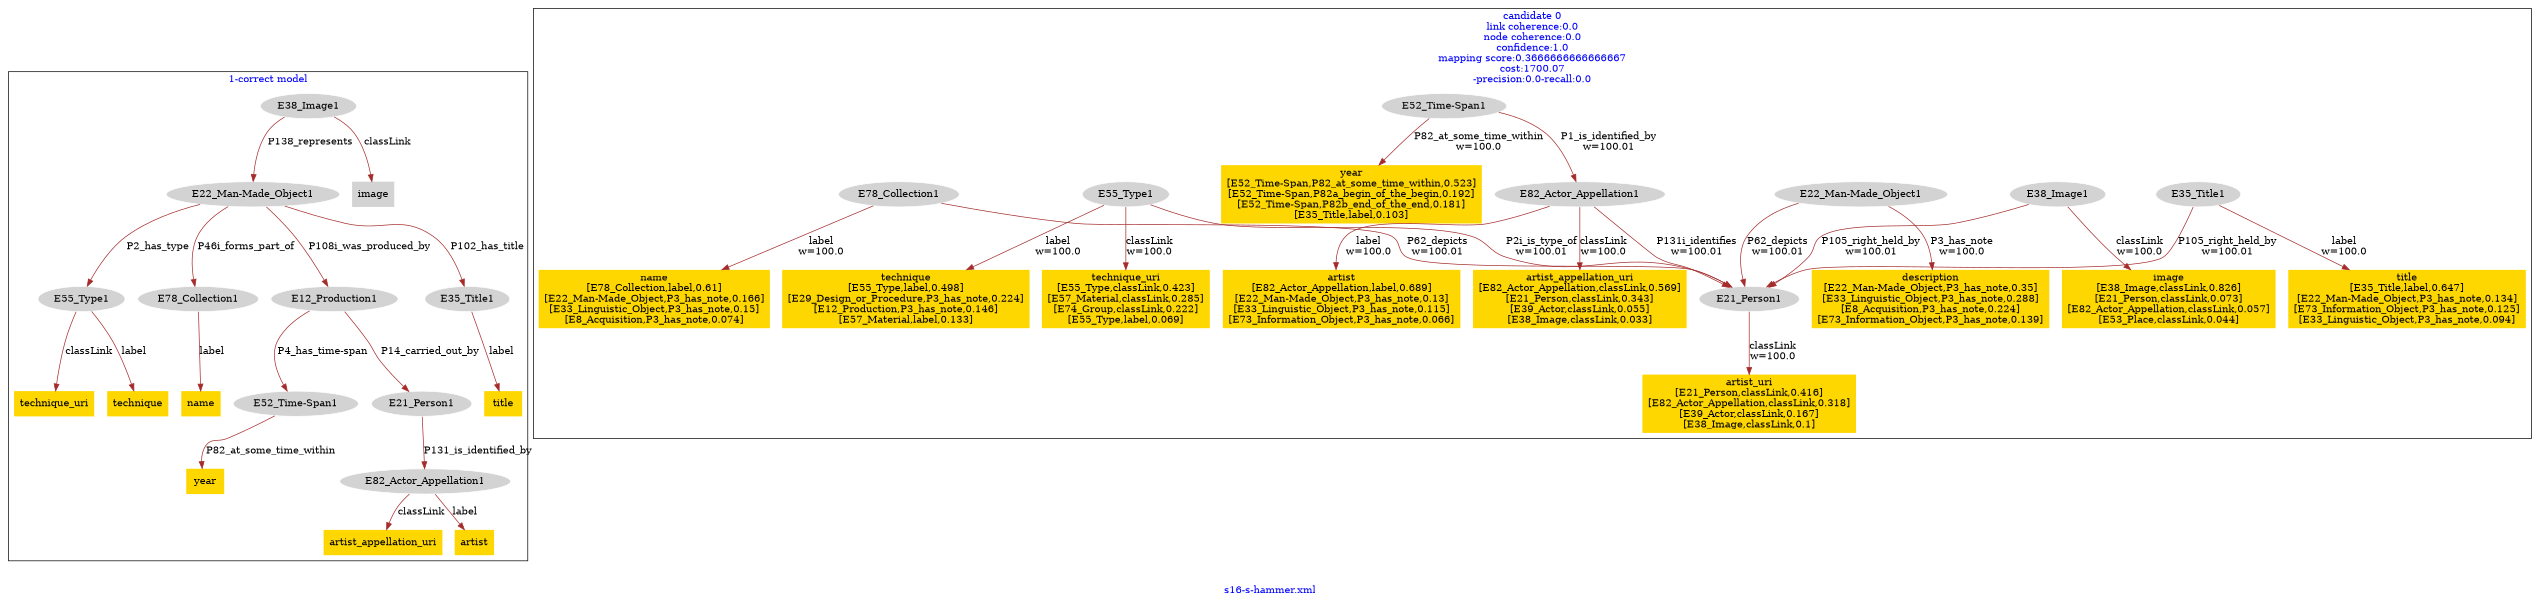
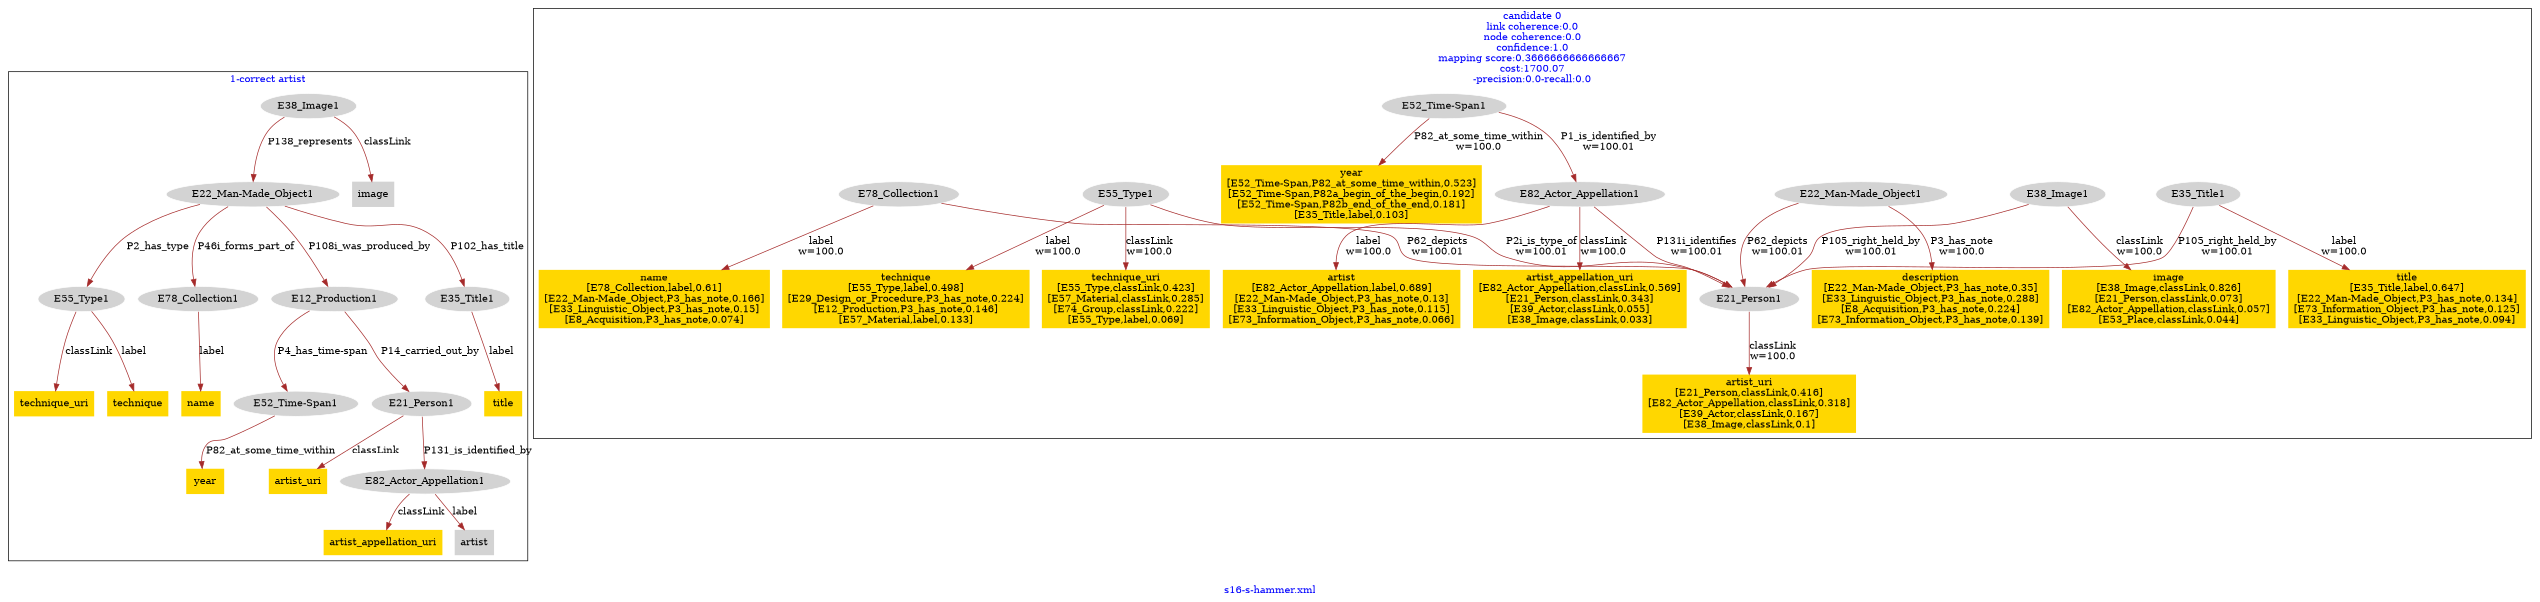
(268, 80) -> (268, 80)
none -> (298, 481)
(474, 543) -> (474, 543)
